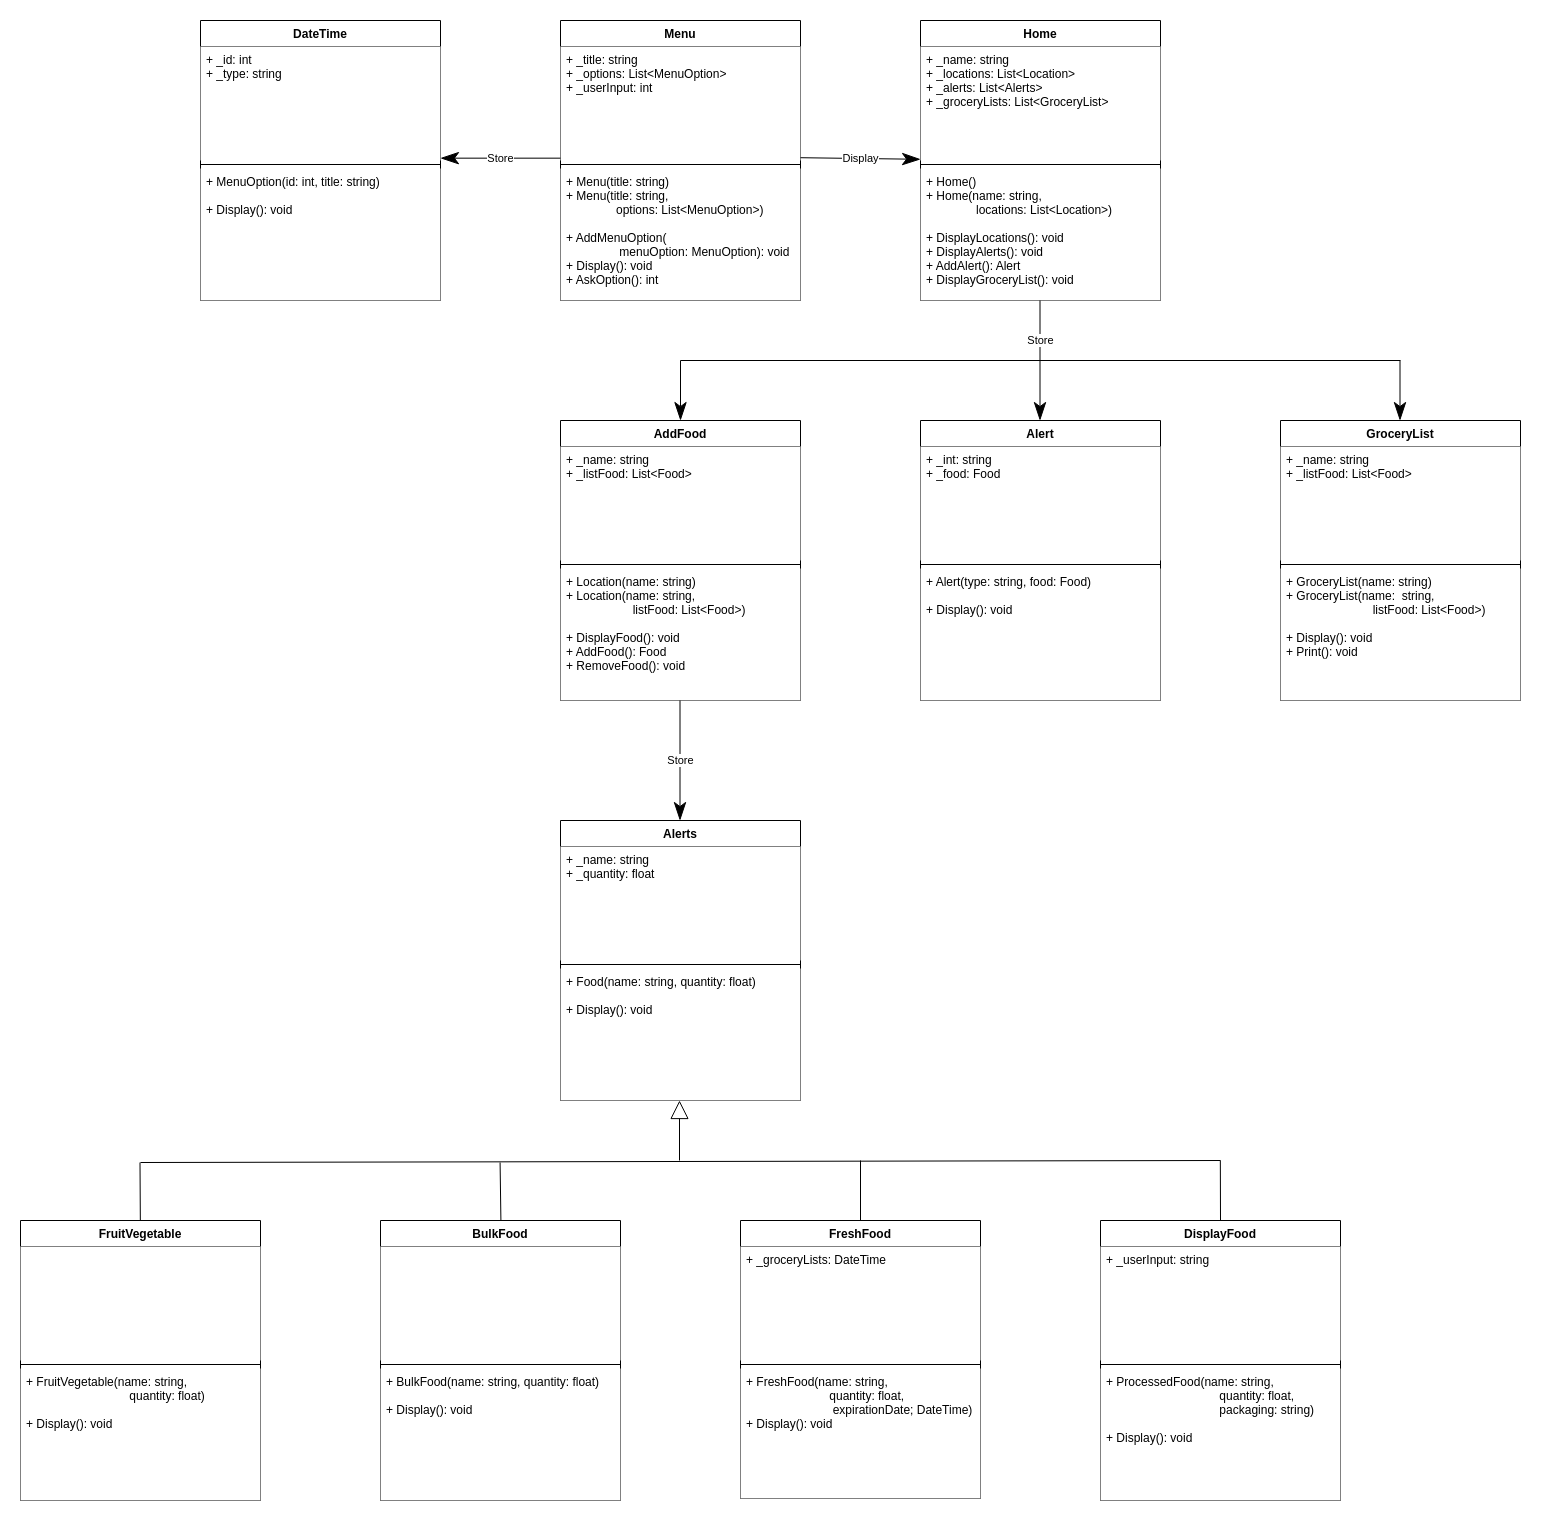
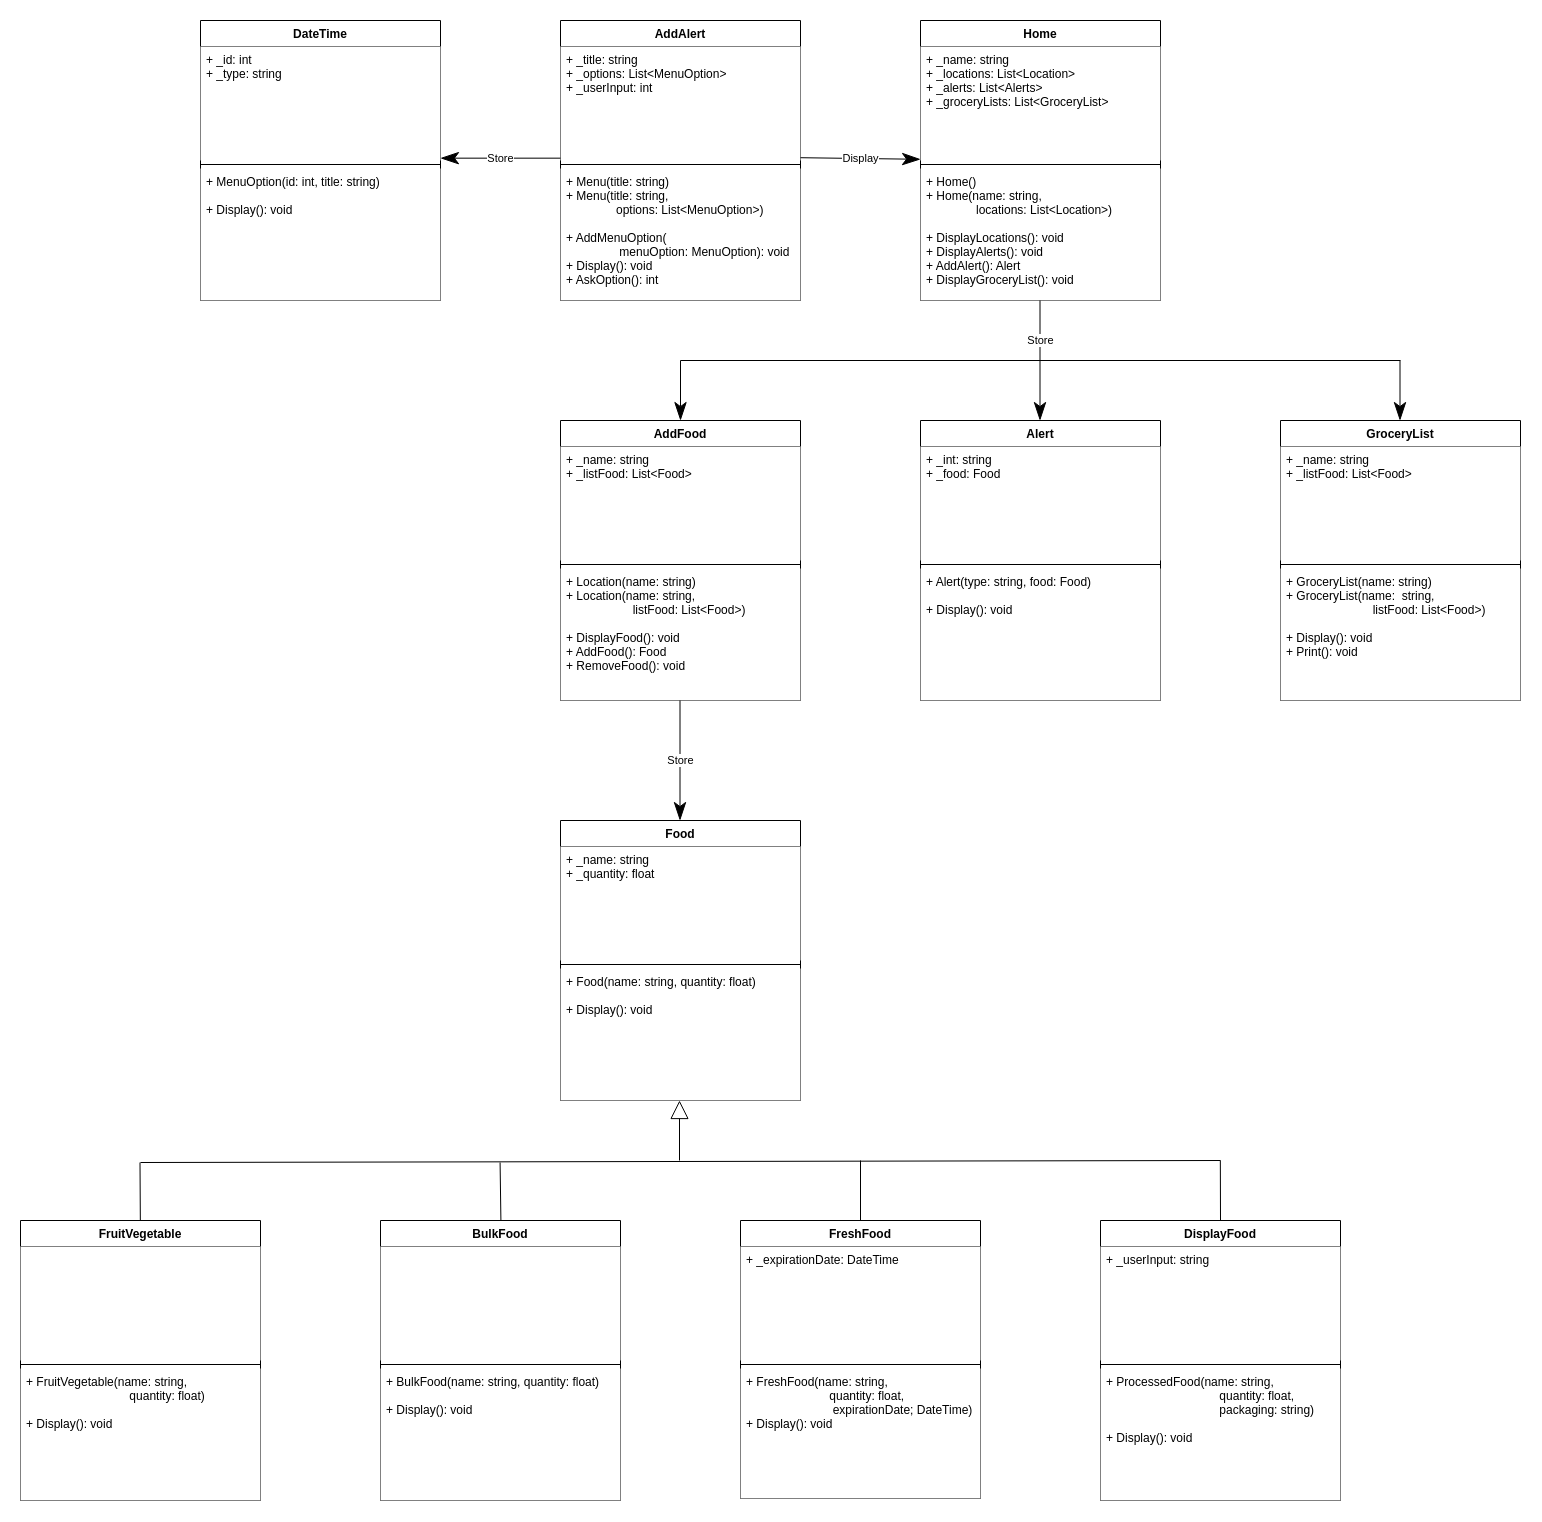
(680, 34) -> (680, 34)
(680, 834) -> (680, 834)
(822, 1260) -> (827, 1260)
